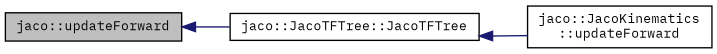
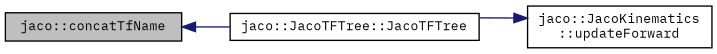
(94, 27) -> (94, 27)
(510, 36) -> (496, 18)
